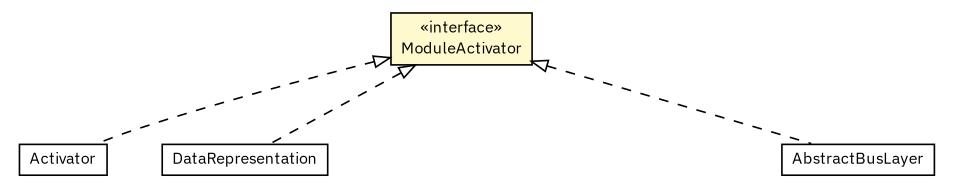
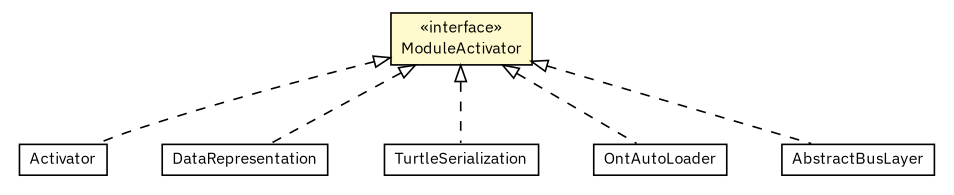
none -> (461, 159)
none -> (660, 159)
